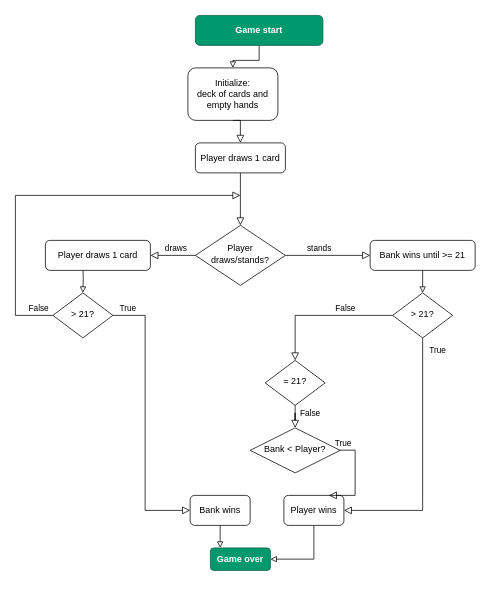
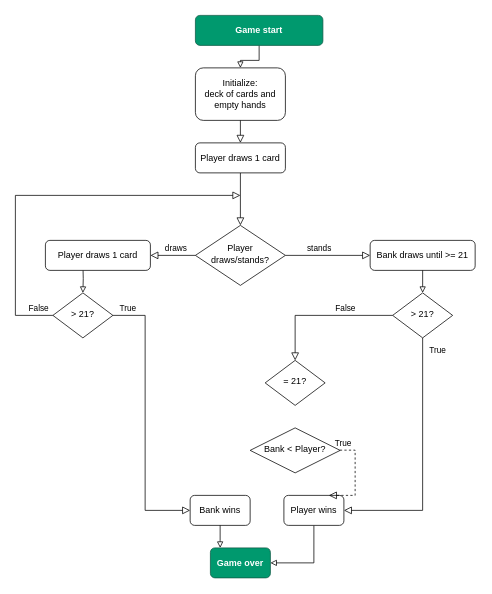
(233, 94) -> (240, 94)
(423, 255) -> (423, 255)
(295, 419) -> none
(355, 471) -> (355, 471)
(240, 559) -> (240, 563)
